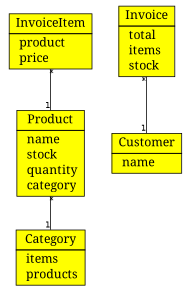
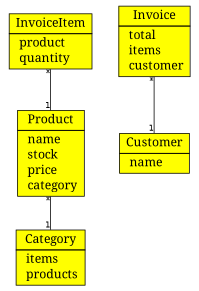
(32, 58) -> (43, 58)
(142, 66) -> (154, 66)
(51, 170) -> (41, 170)
